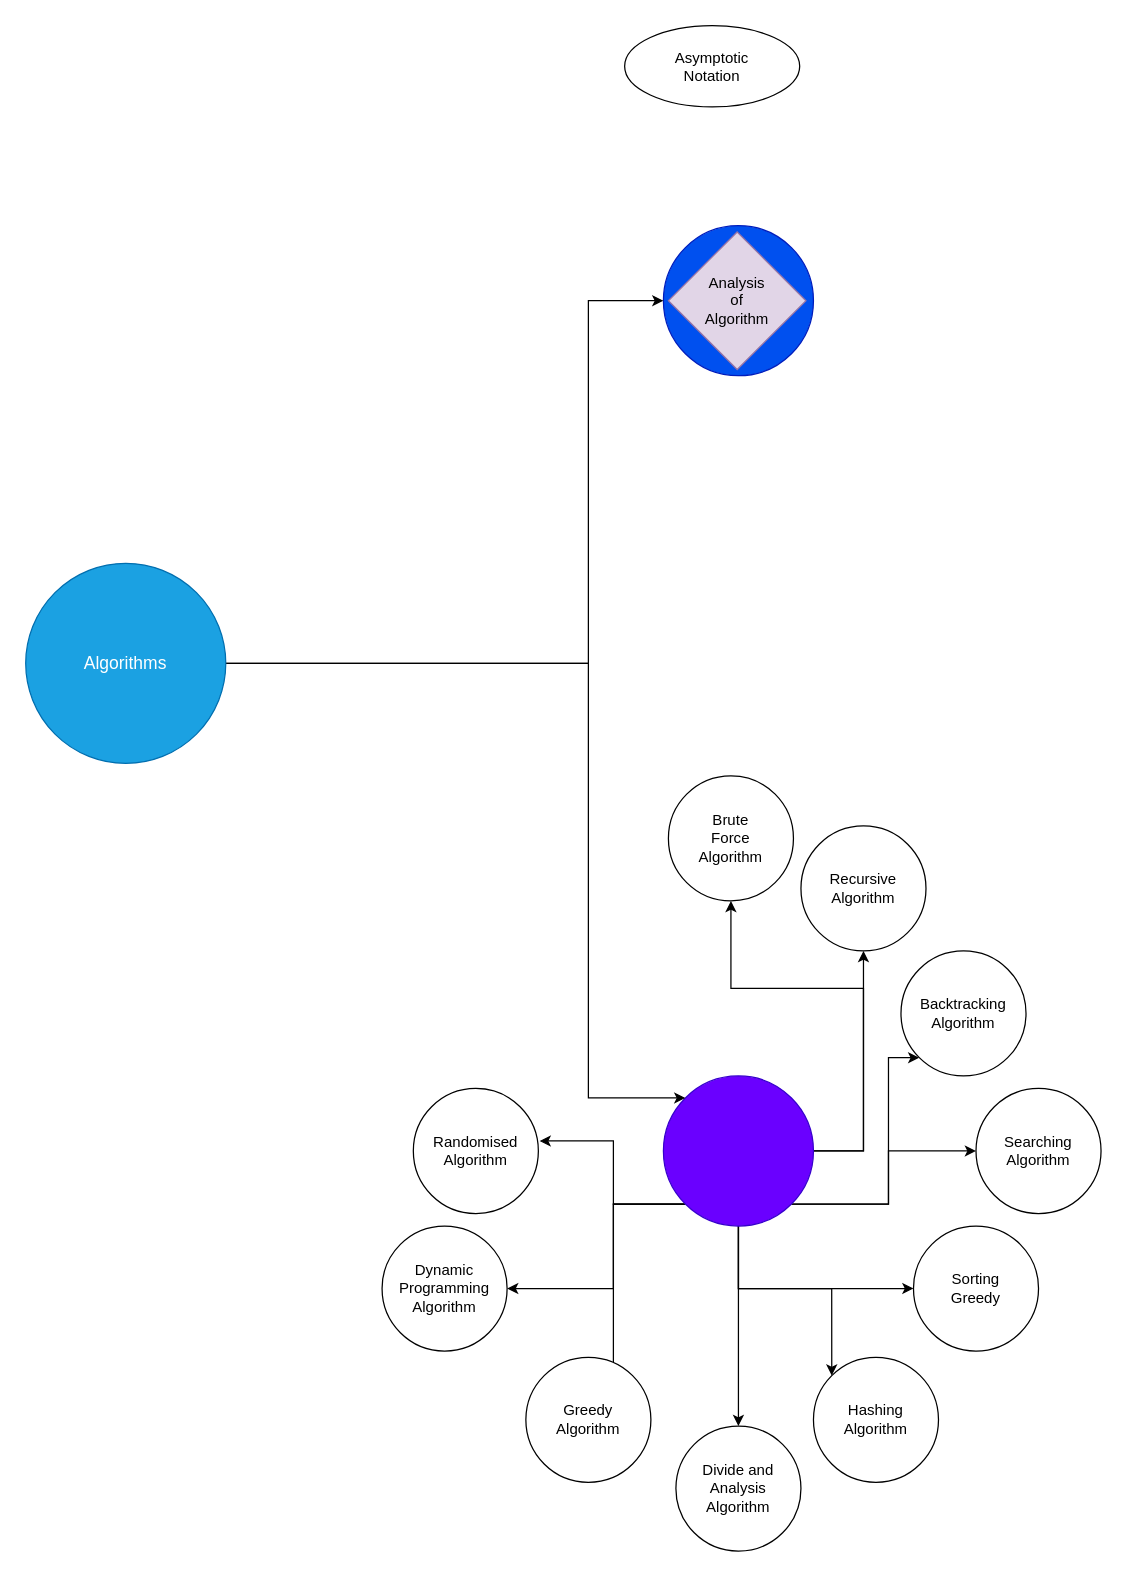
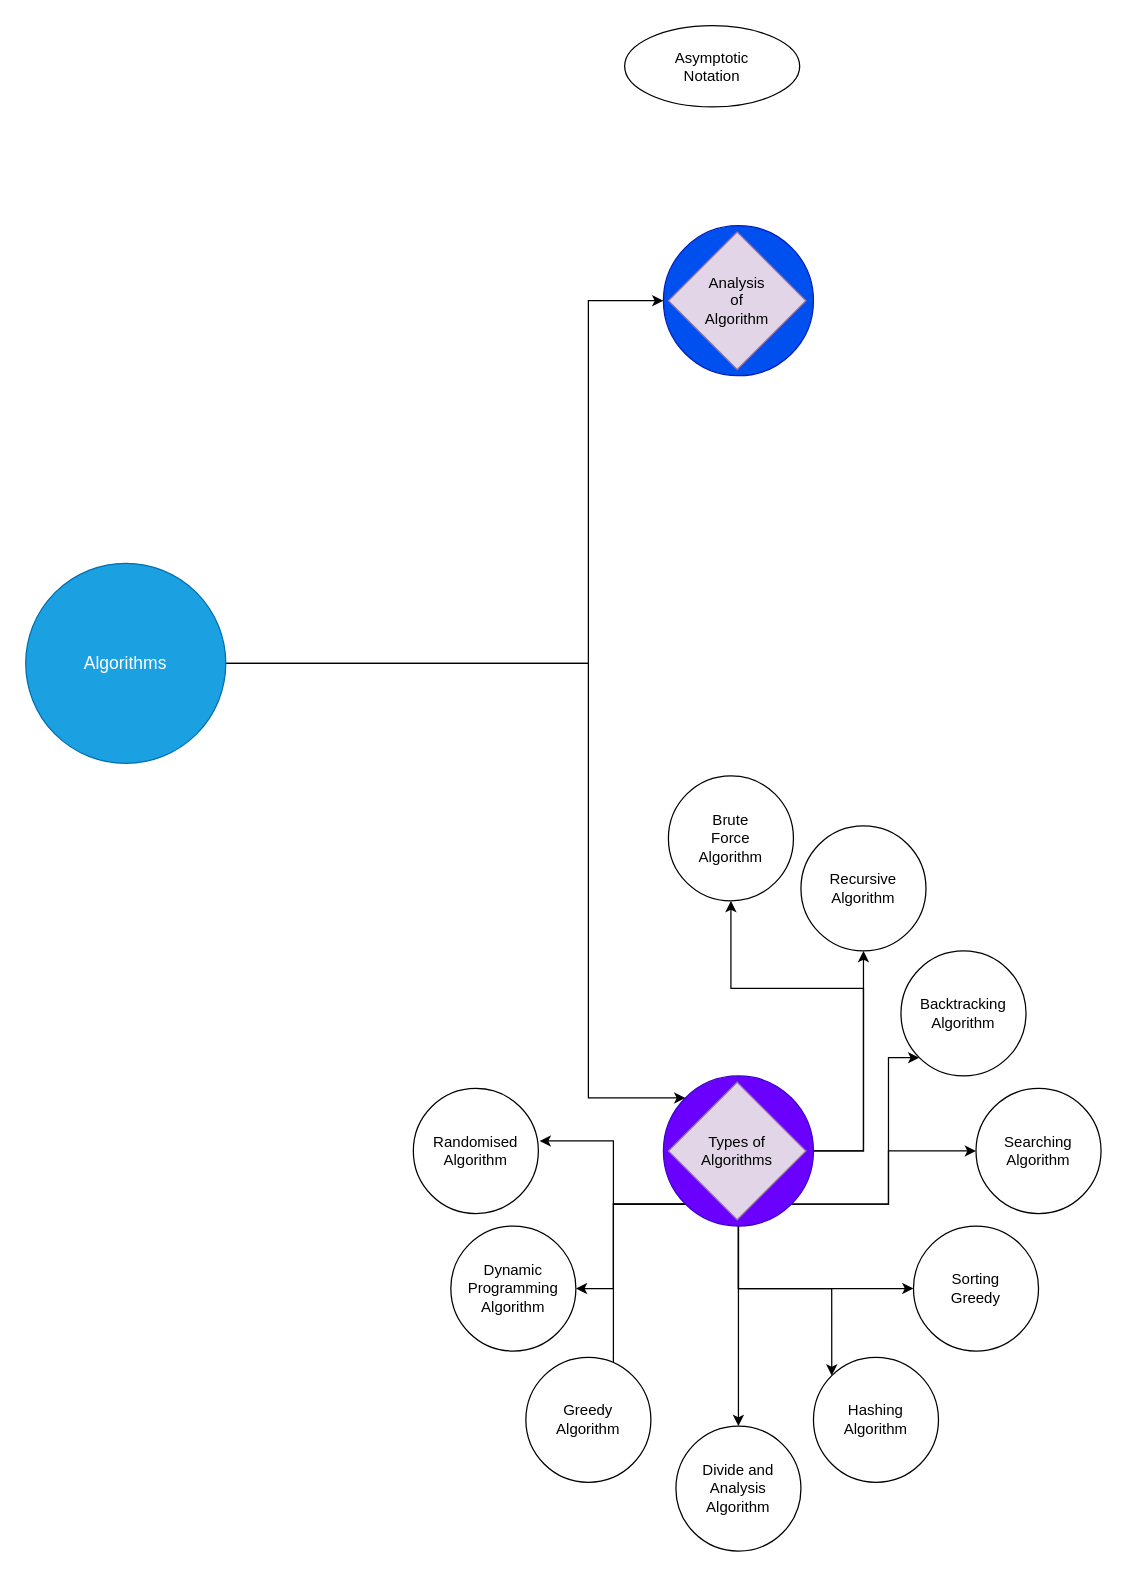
none -> (737, 1151)
(444, 1288) -> (513, 1288)
